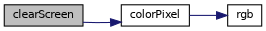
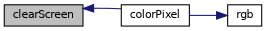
(97, 23) -> (108, 8)
